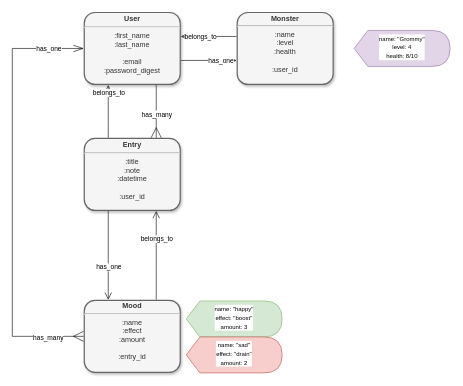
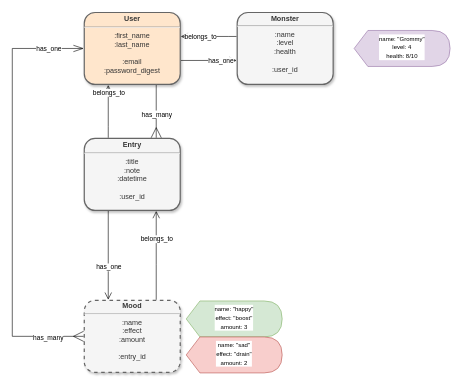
(132, 48) -> (132, 48)
(132, 336) -> (132, 336)
